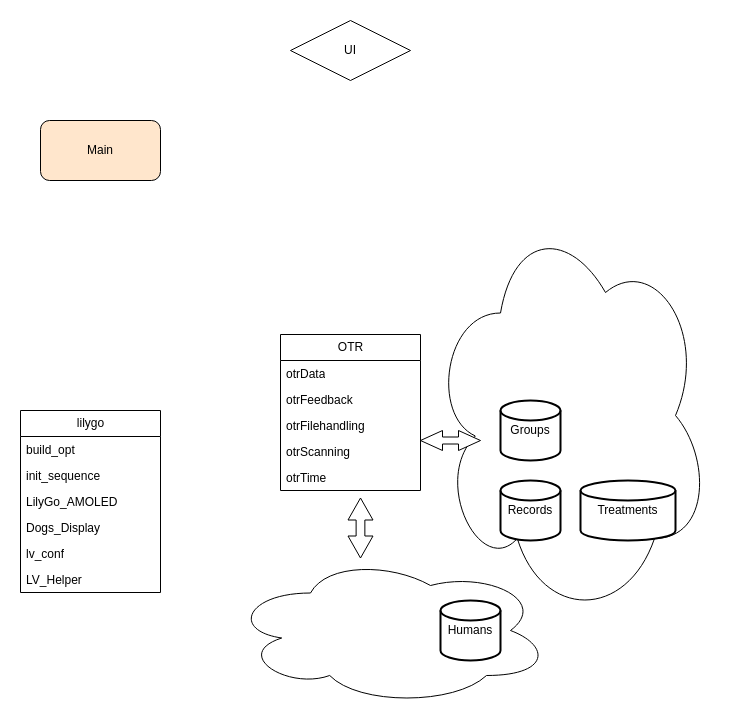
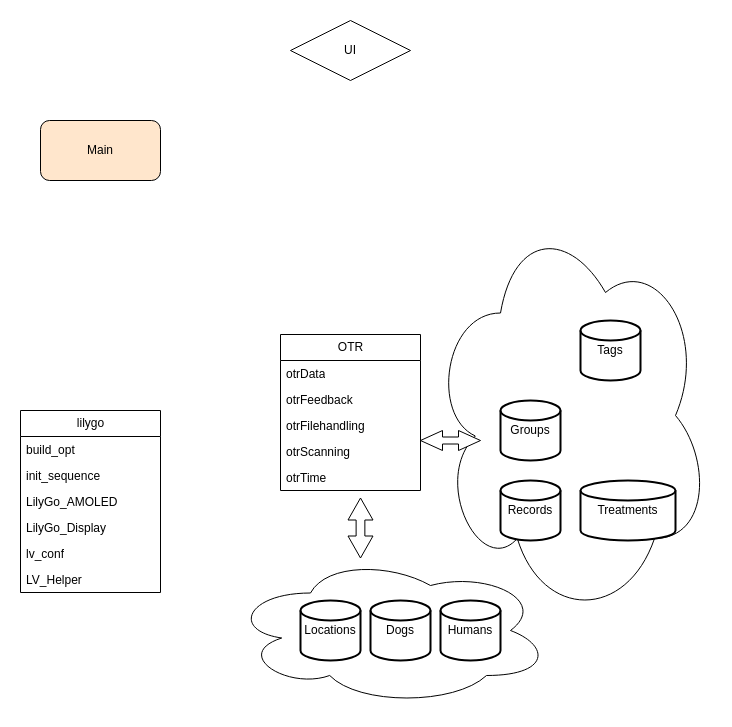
none -> (611, 351)
(64, 529) -> (67, 529)
none -> (331, 631)
none -> (401, 631)
